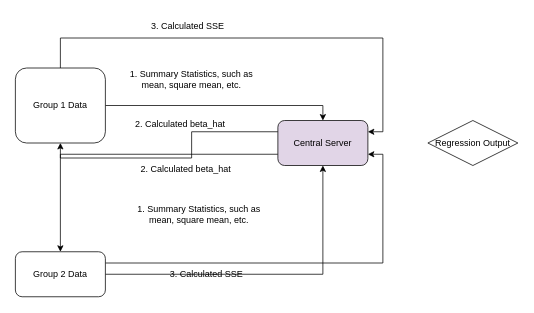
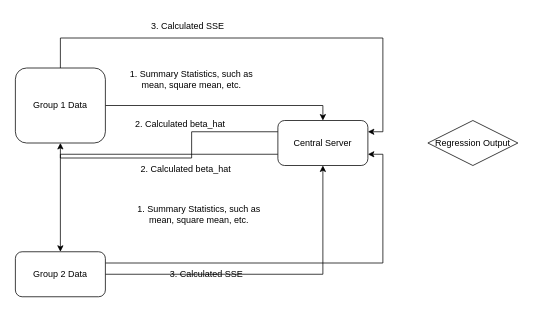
(323, 143) -> (323, 143)
